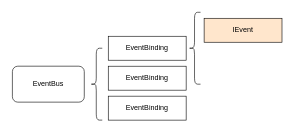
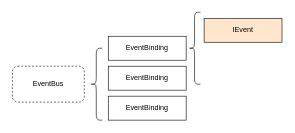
(48, 84) -> (48, 84)
